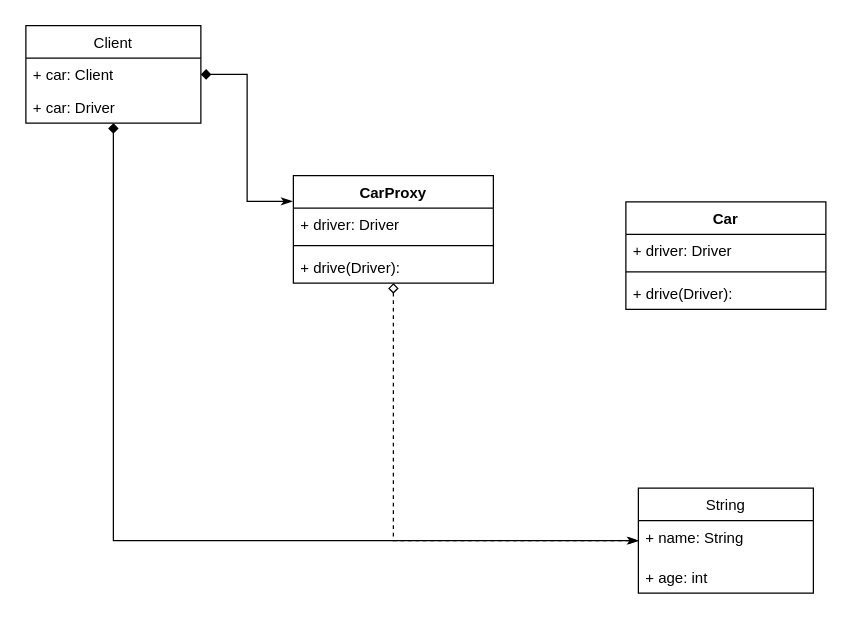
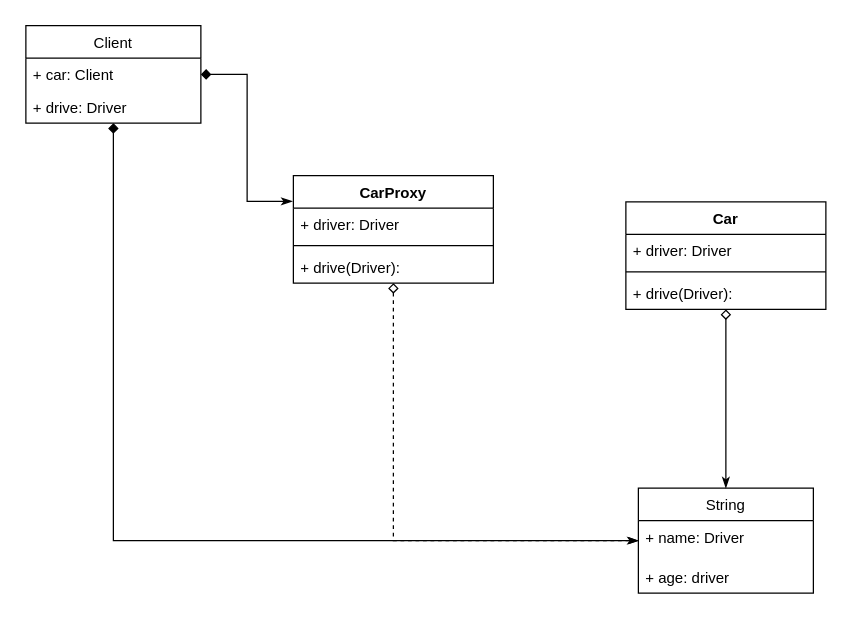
(79, 108) -> (86, 108)
none -> (726, 399)
(696, 538) -> (696, 538)
(679, 578) -> (692, 578)
